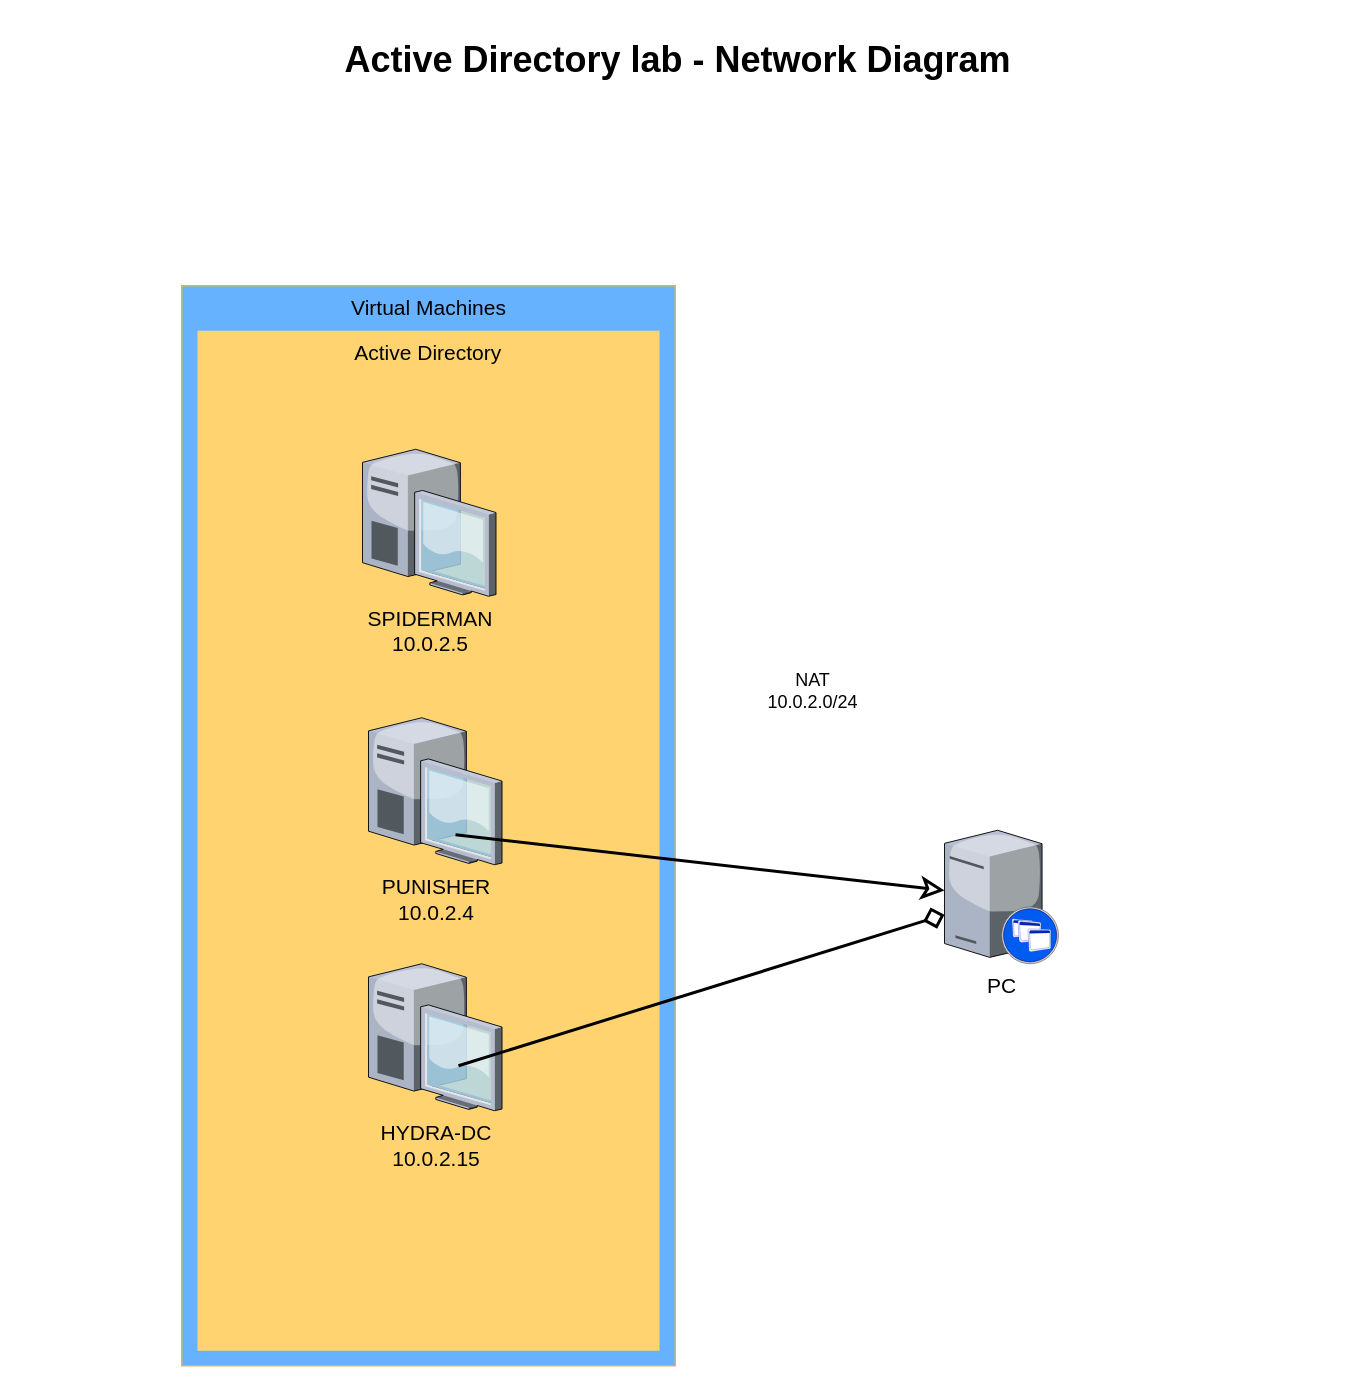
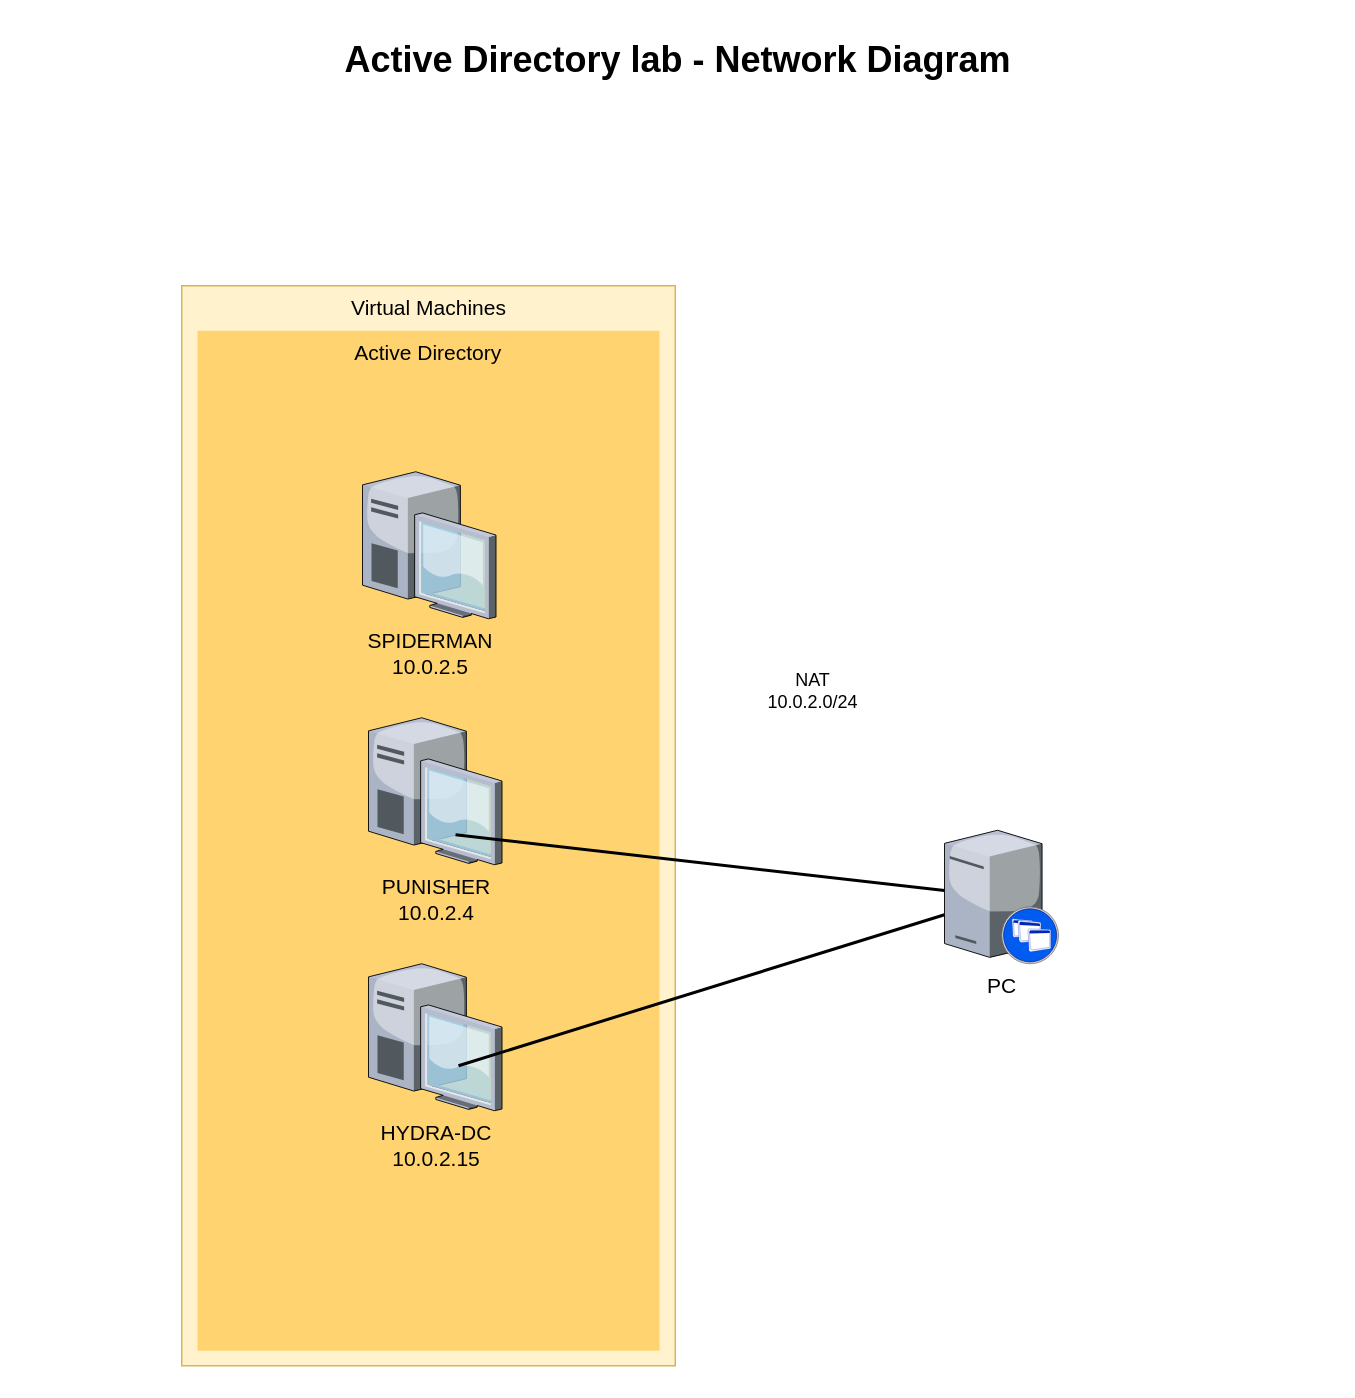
(429, 309) -> (429, 309)
(429, 523) -> (429, 545)
(925, 888) -> (932, 889)
(924, 921) -> (933, 918)
